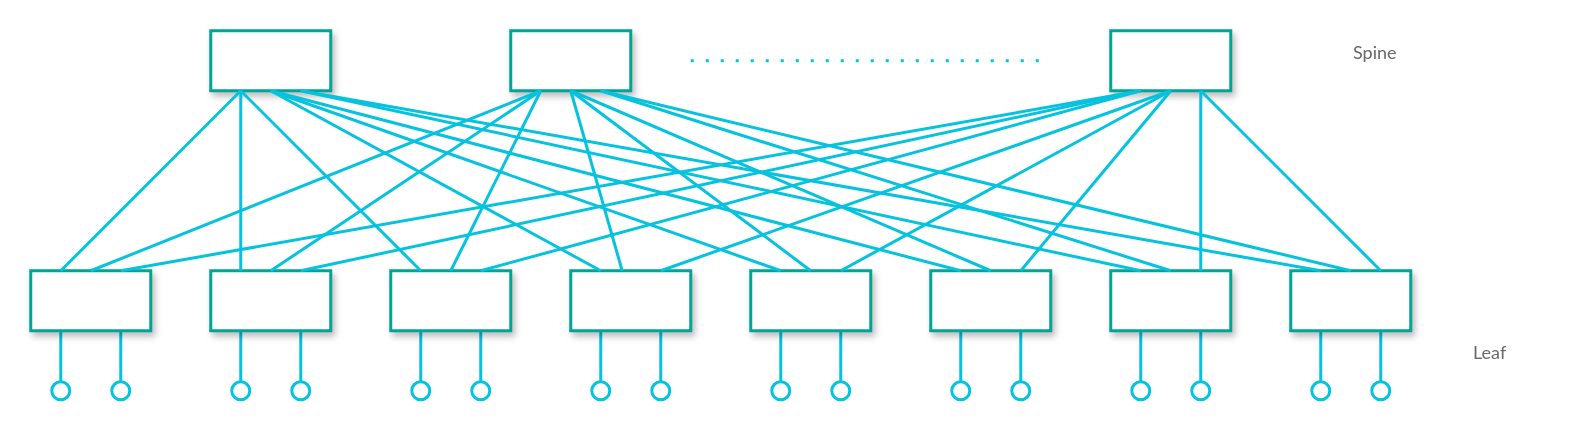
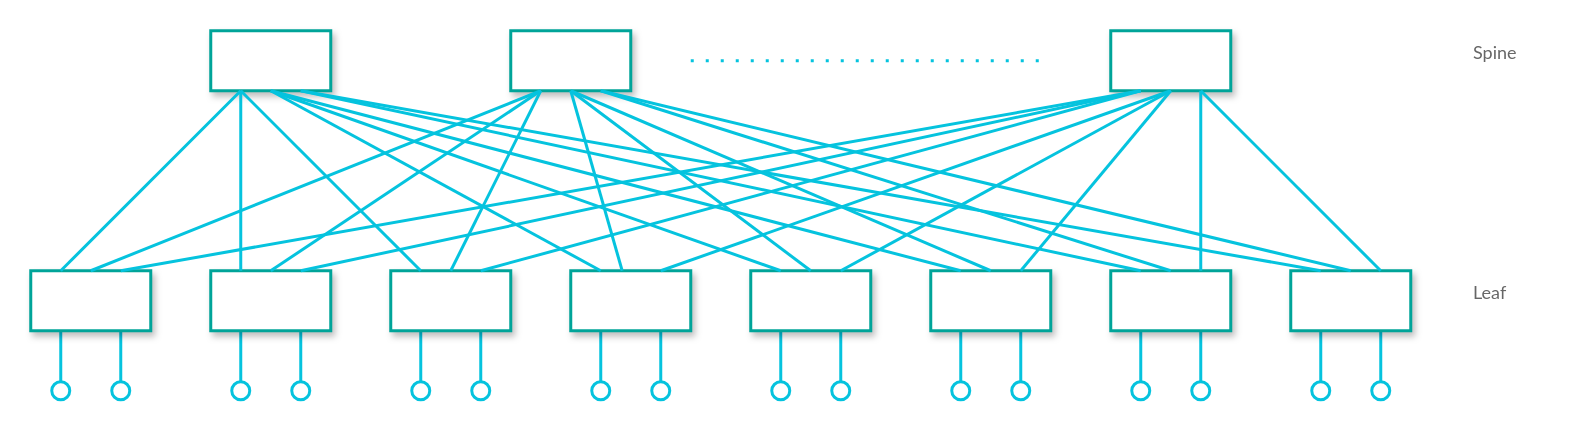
(1396, 53) -> (1516, 53)
(1516, 353) -> (1516, 293)
